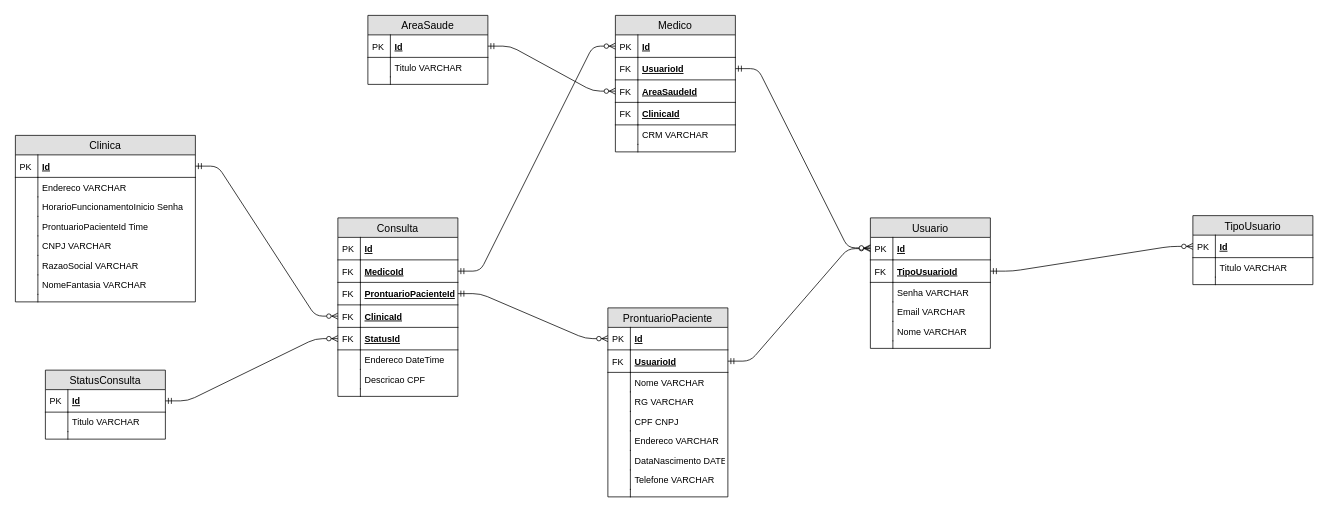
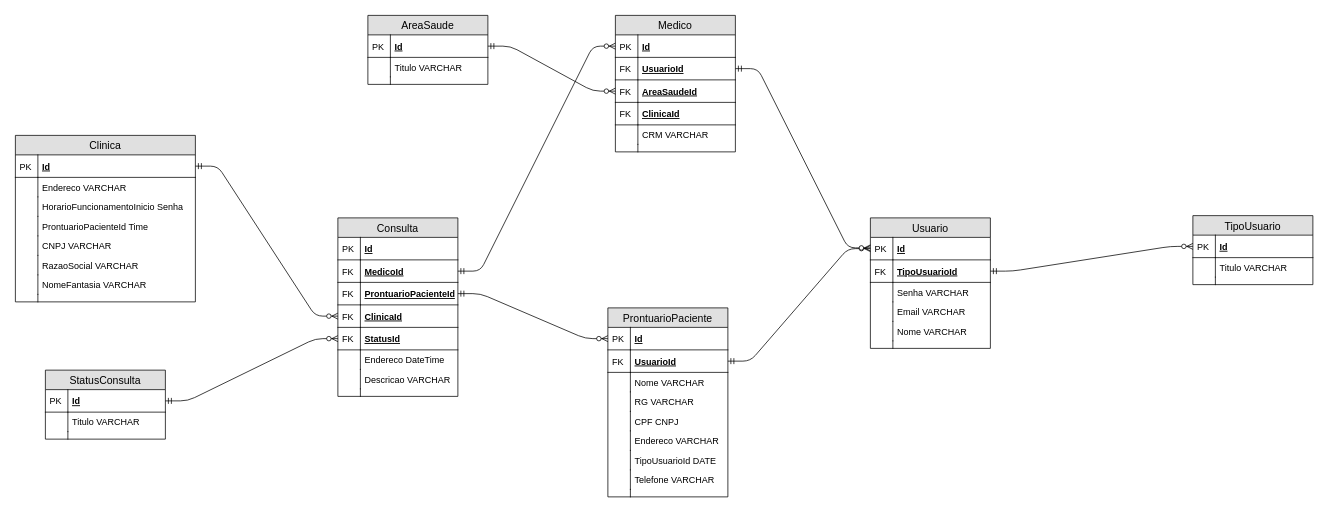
(395, 380) -> (405, 380)
(680, 461) -> (676, 461)
